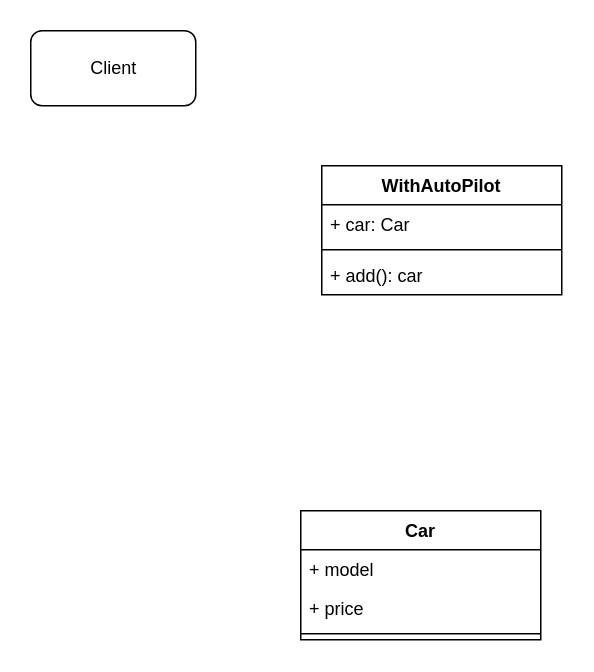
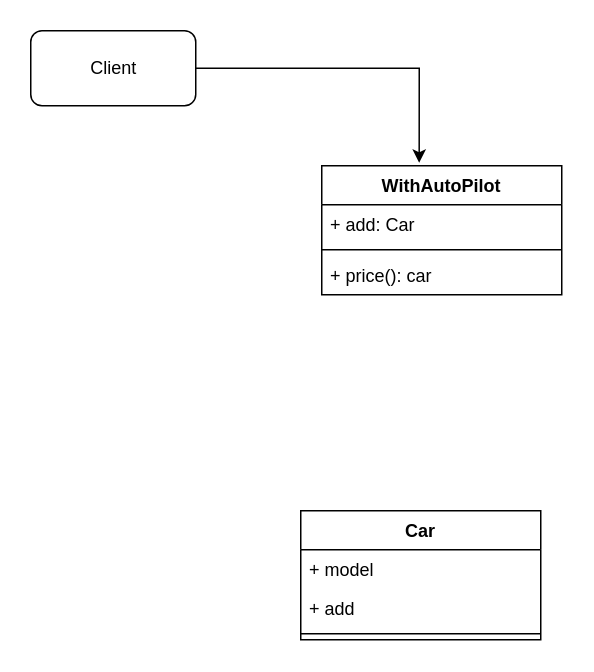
none -> (349, 68)
(373, 225) -> (373, 225)
(383, 276) -> (391, 276)
(340, 609) -> (332, 609)
